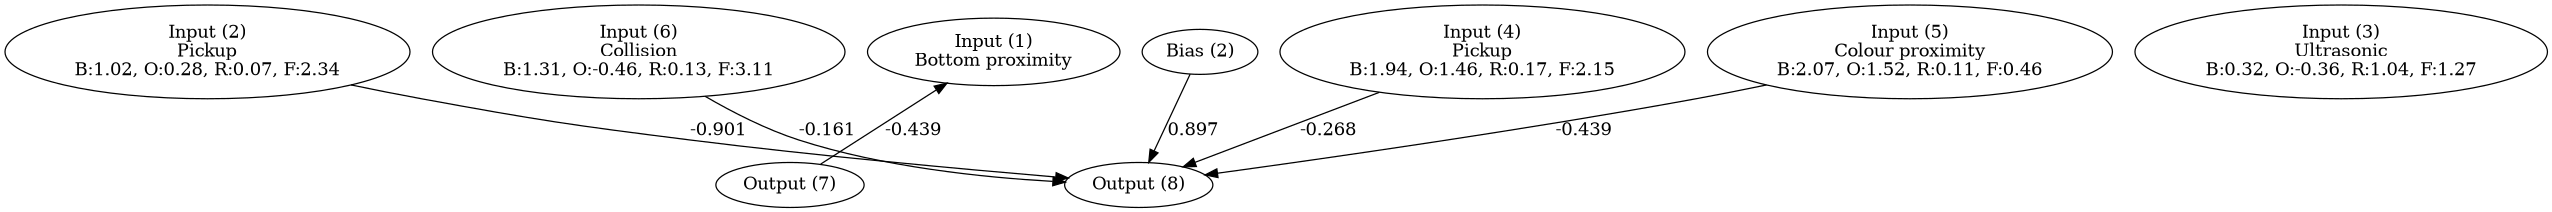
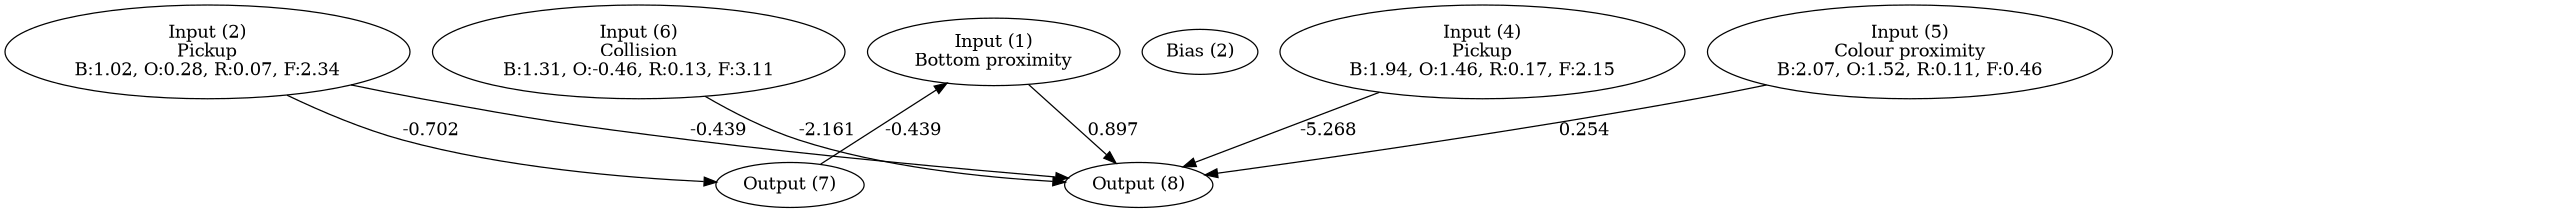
(2341, 52) -> none
(1172, 113) -> (1068, 120)
(719, 131) -> (719, 131)
(828, 131) -> (828, 131)
(1329, 131) -> (1329, 131)
(1584, 131) -> (1584, 131)
none -> (491, 159)
